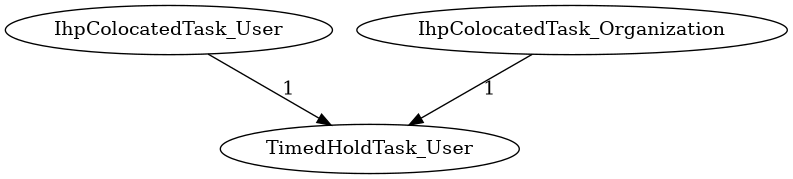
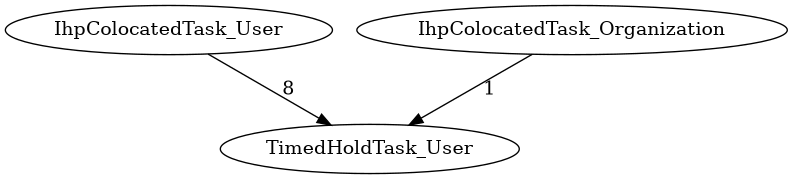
(289, 90) -> (289, 90)
